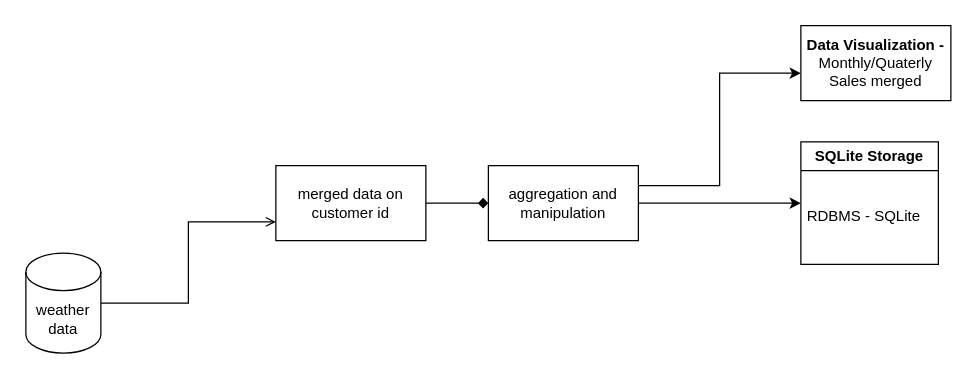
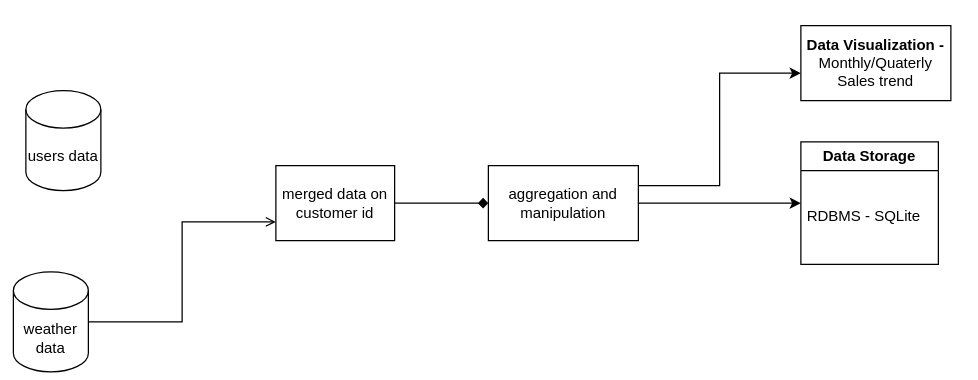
(876, 63) -> (876, 63)
none -> (63, 141)
(869, 157) -> (869, 157)
(351, 203) -> (335, 203)
(63, 303) -> (51, 322)
